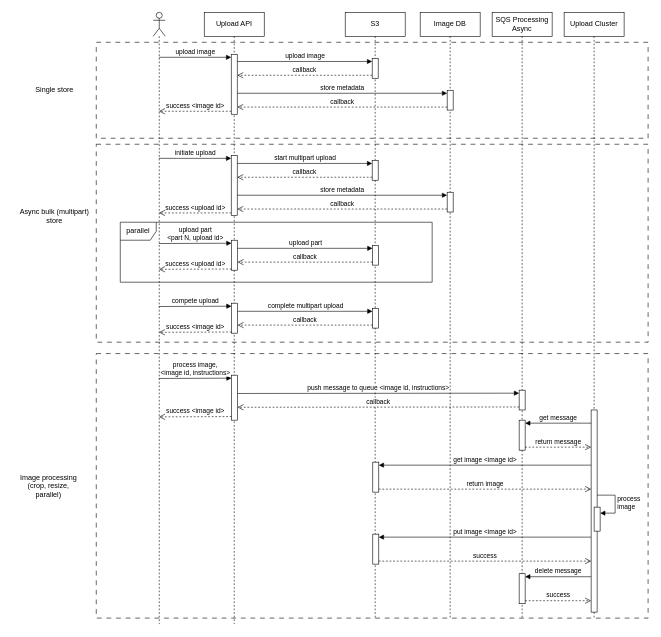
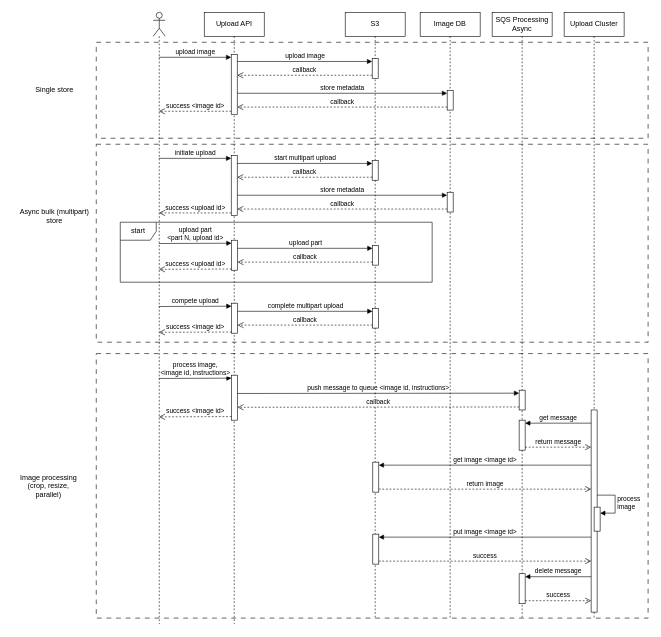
(138, 231) -> (138, 231)
